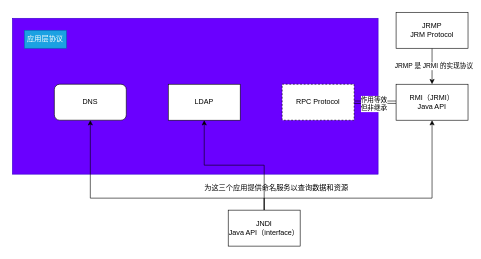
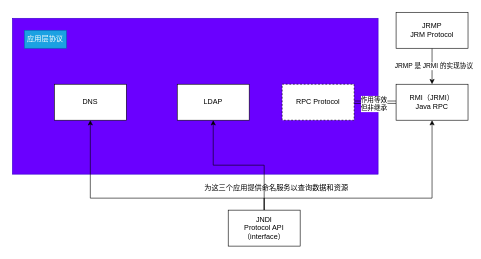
(90, 102) -> (90, 102)
(204, 102) -> (213, 102)
(432, 102) -> (432, 102)
(264, 228) -> (264, 228)
